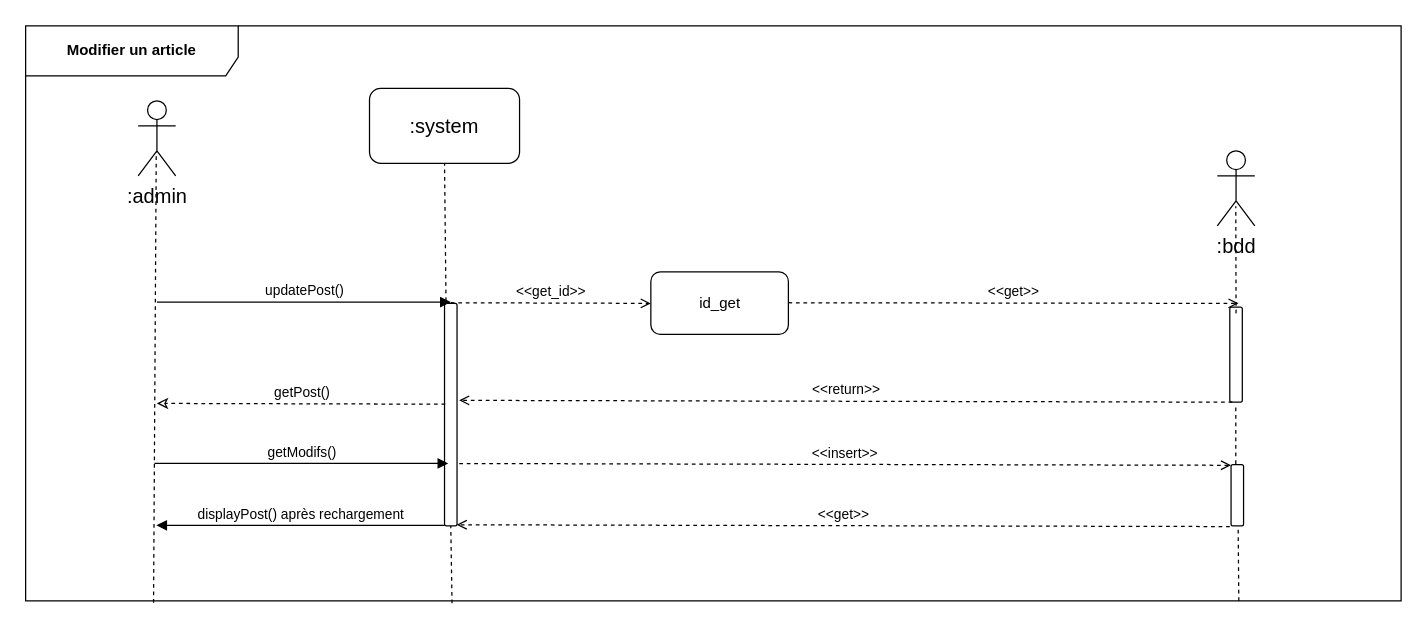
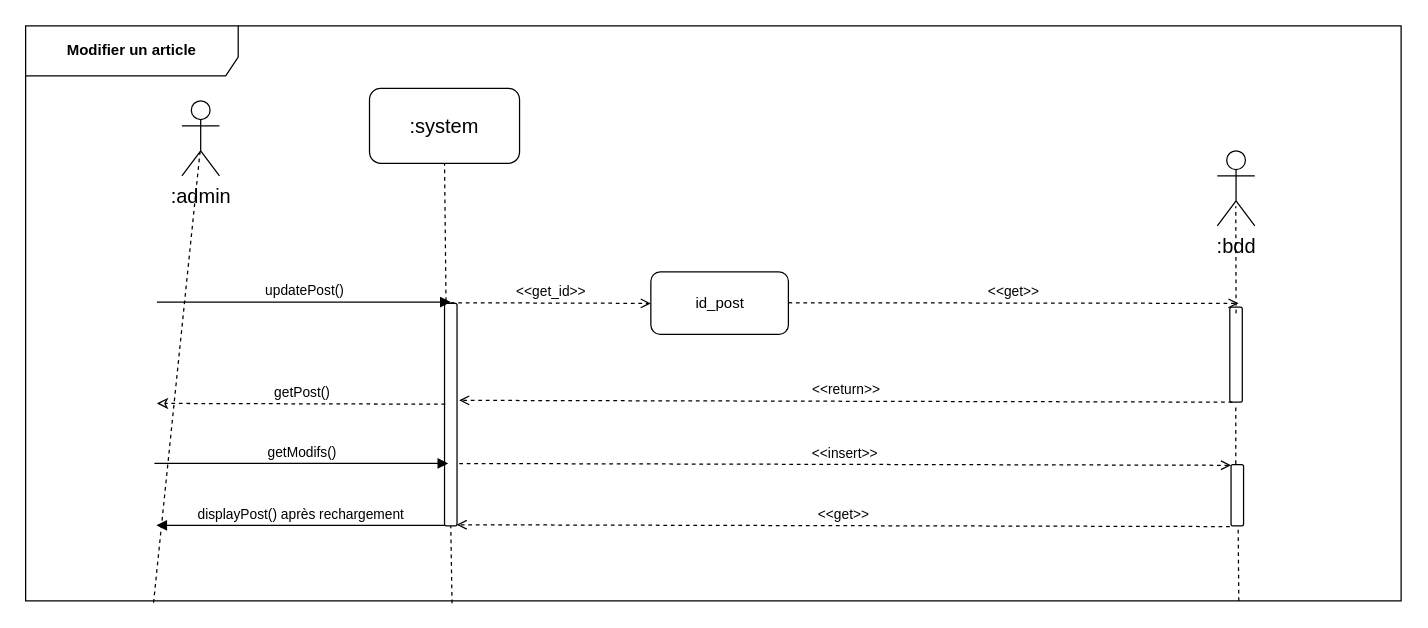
(157, 138) -> (201, 138)
(720, 303) -> (720, 303)
